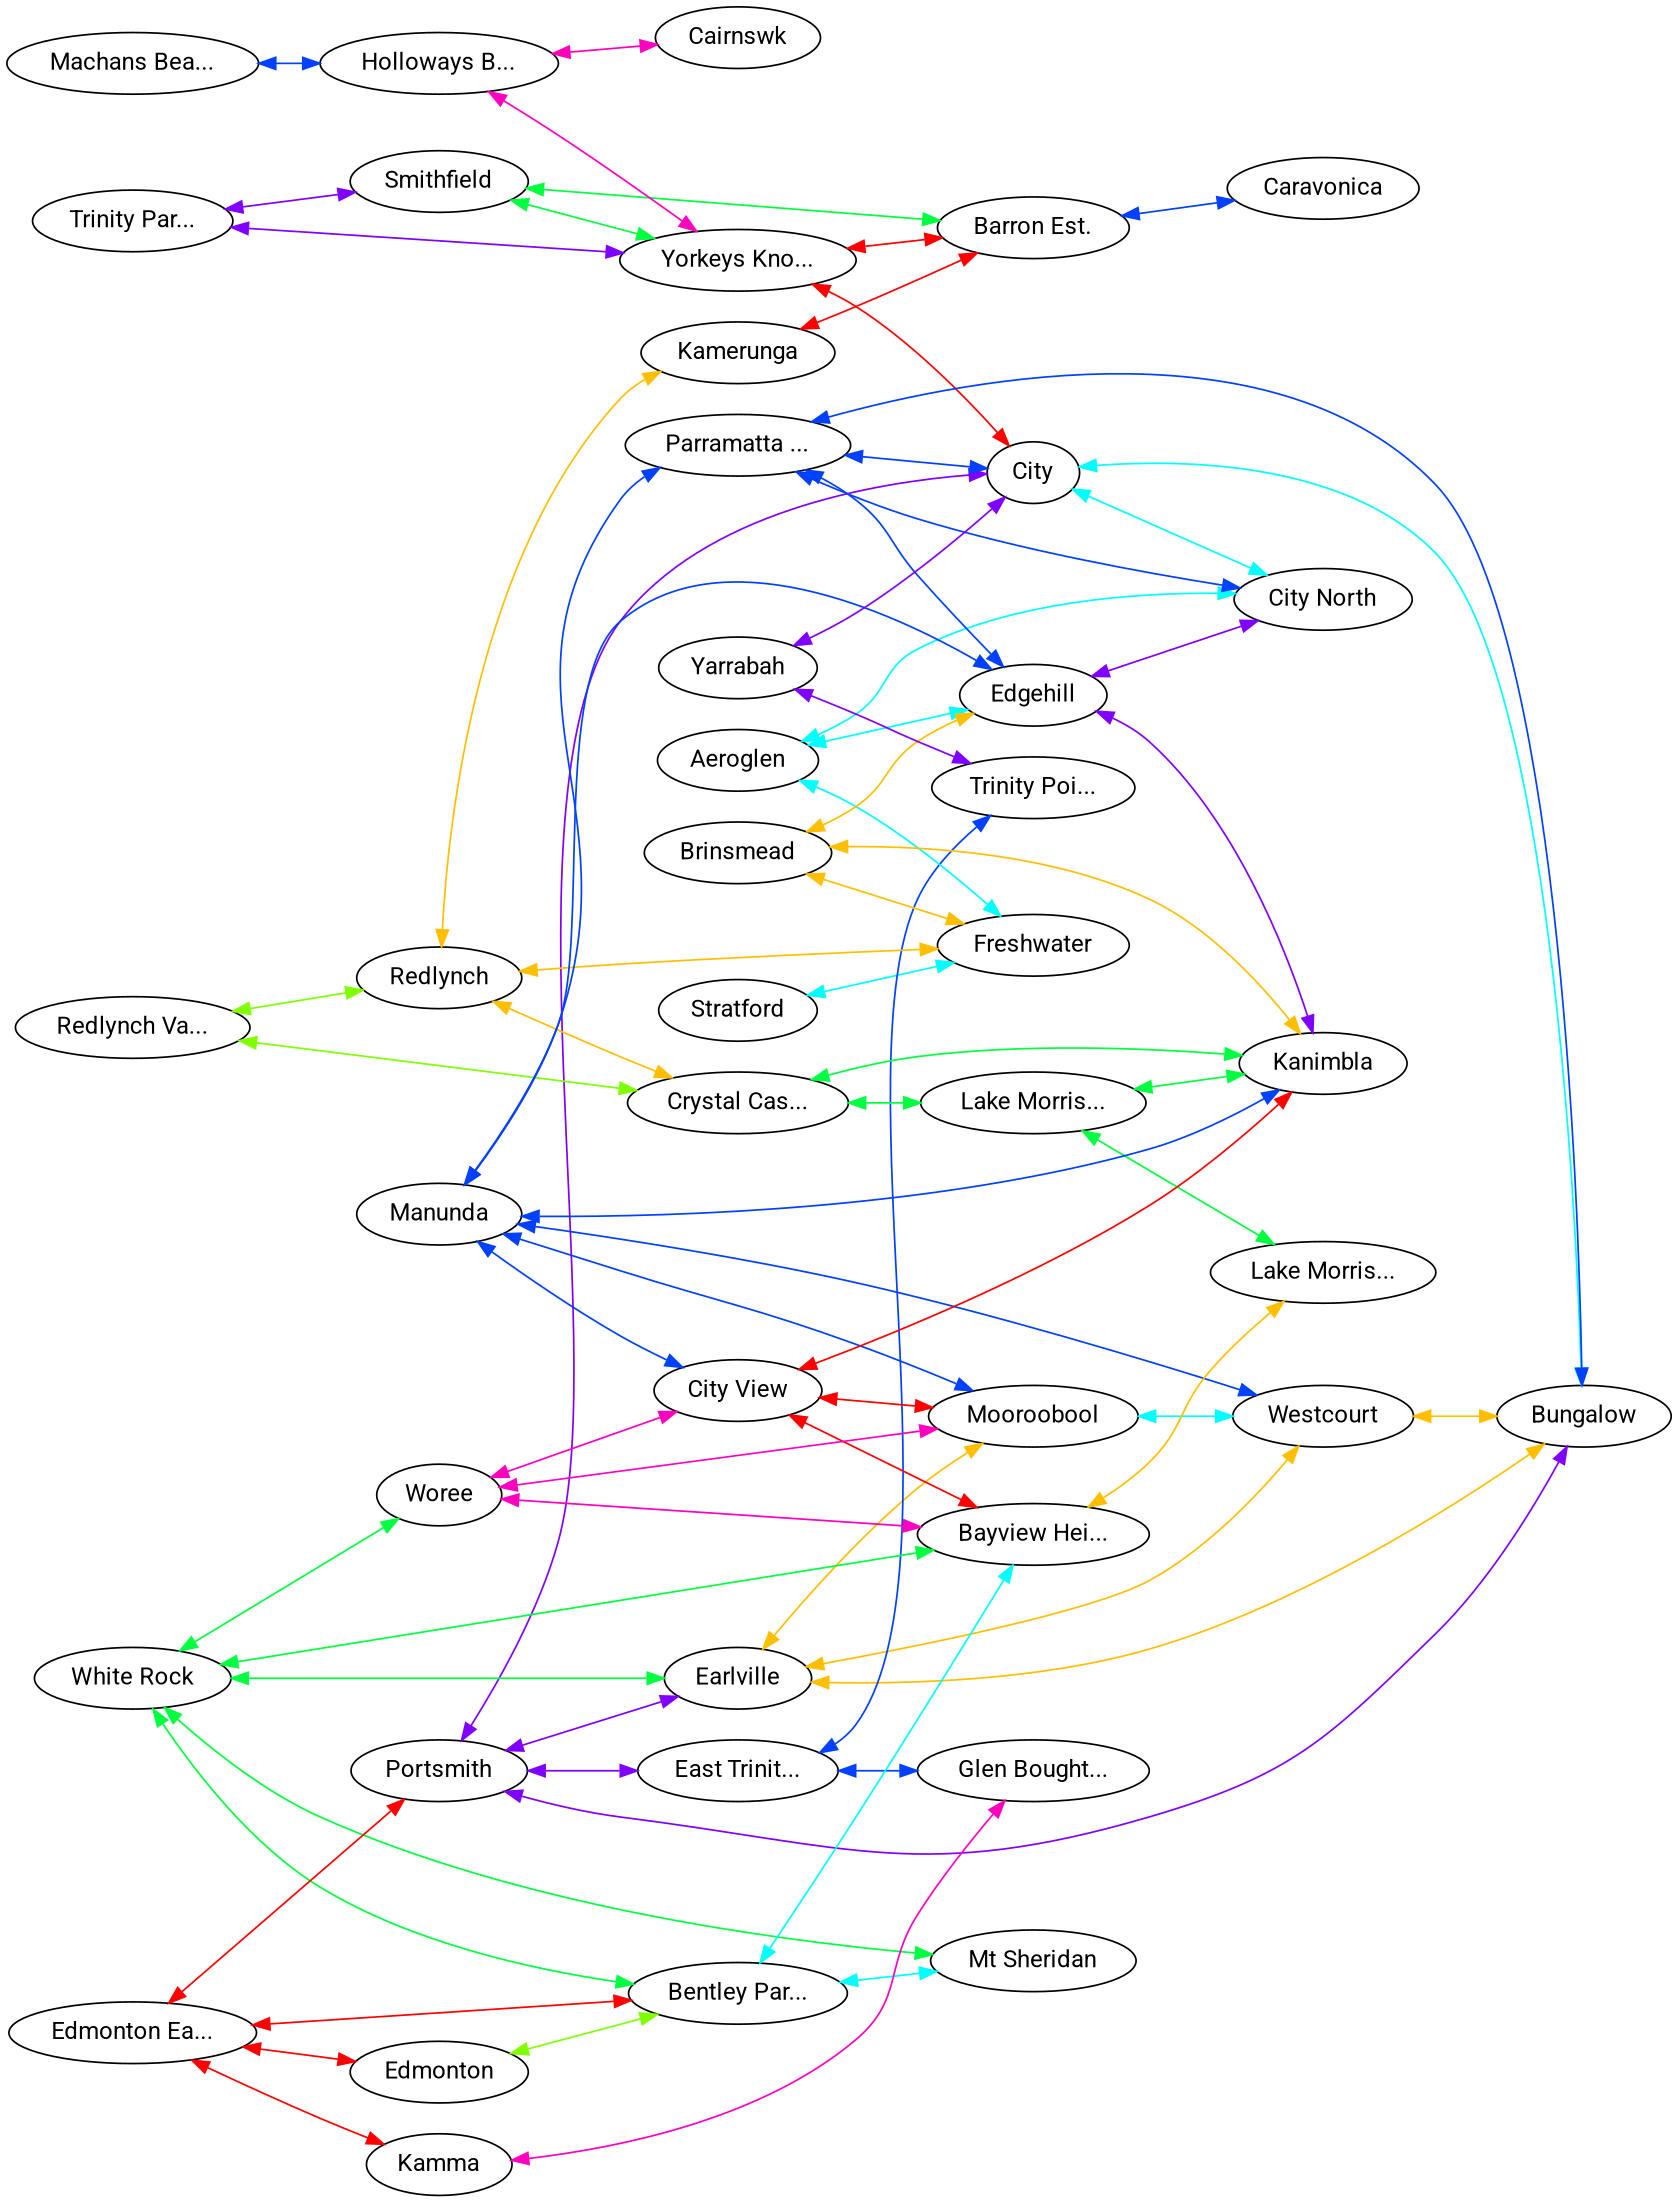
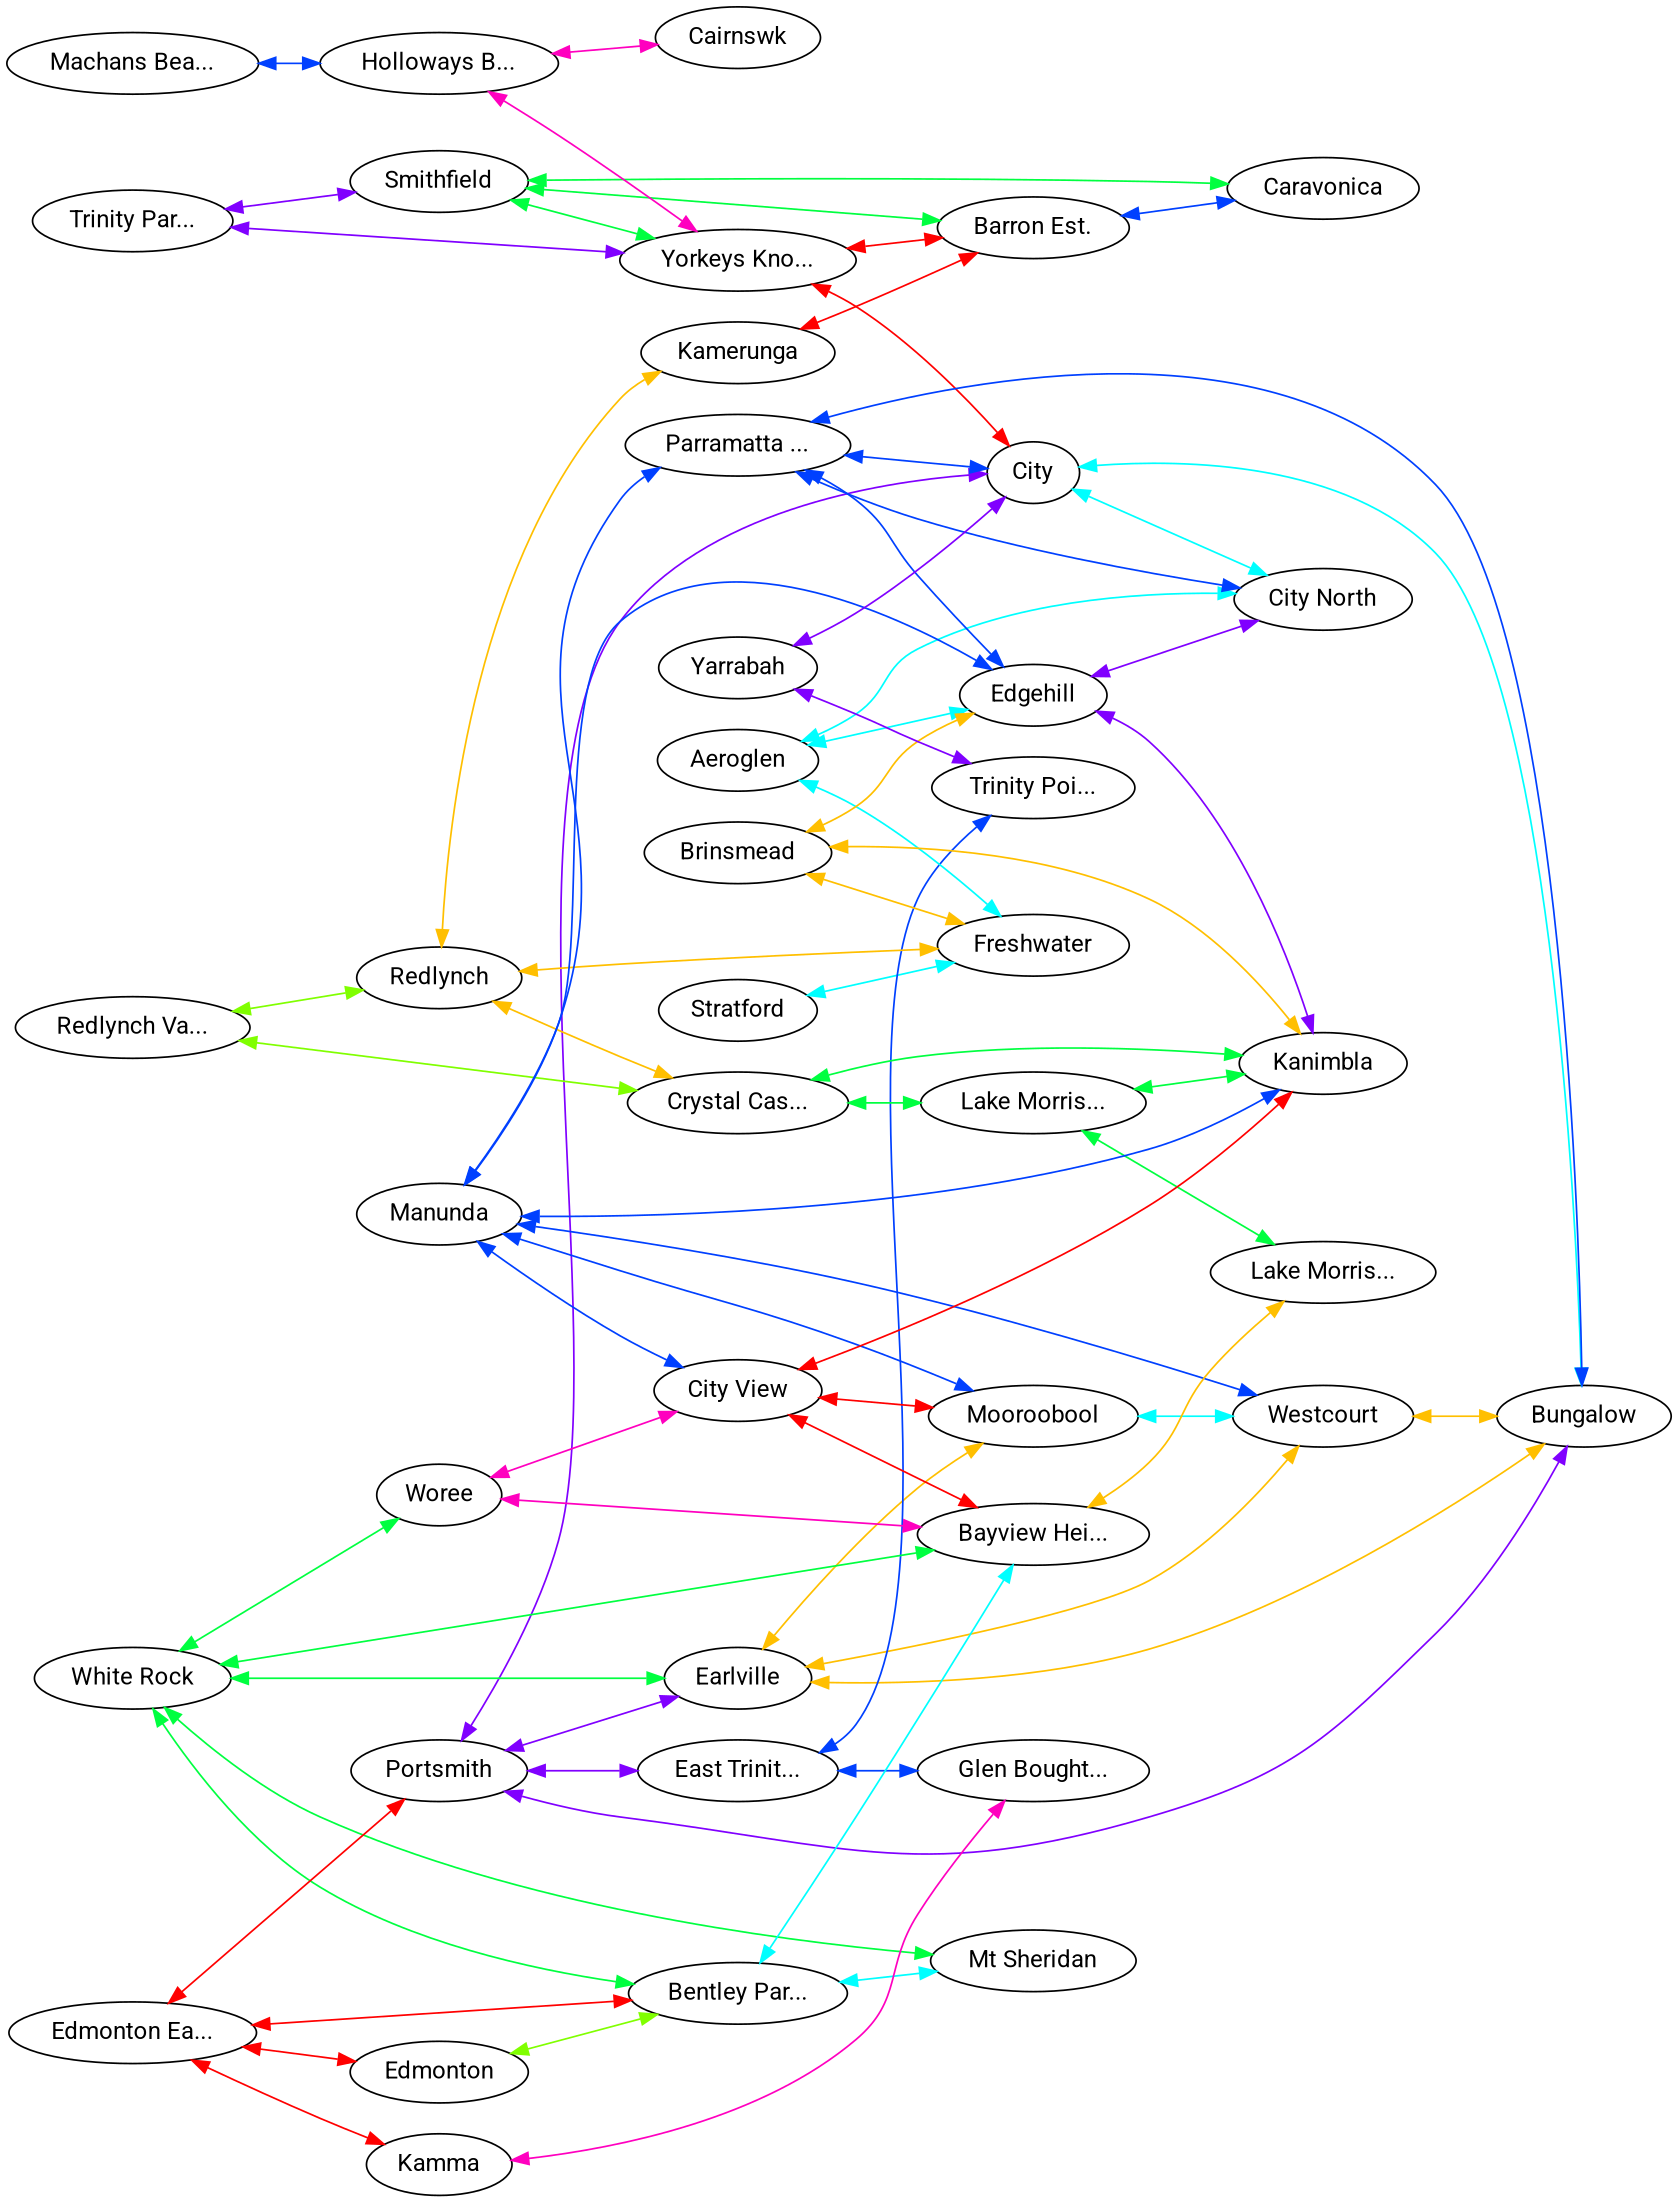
none -> (879, 179)
(718, 1458) -> none
